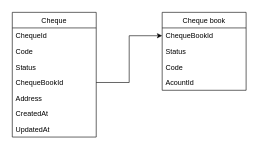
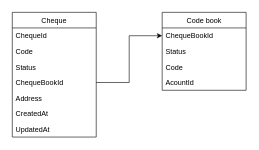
(204, 20) -> (204, 20)
